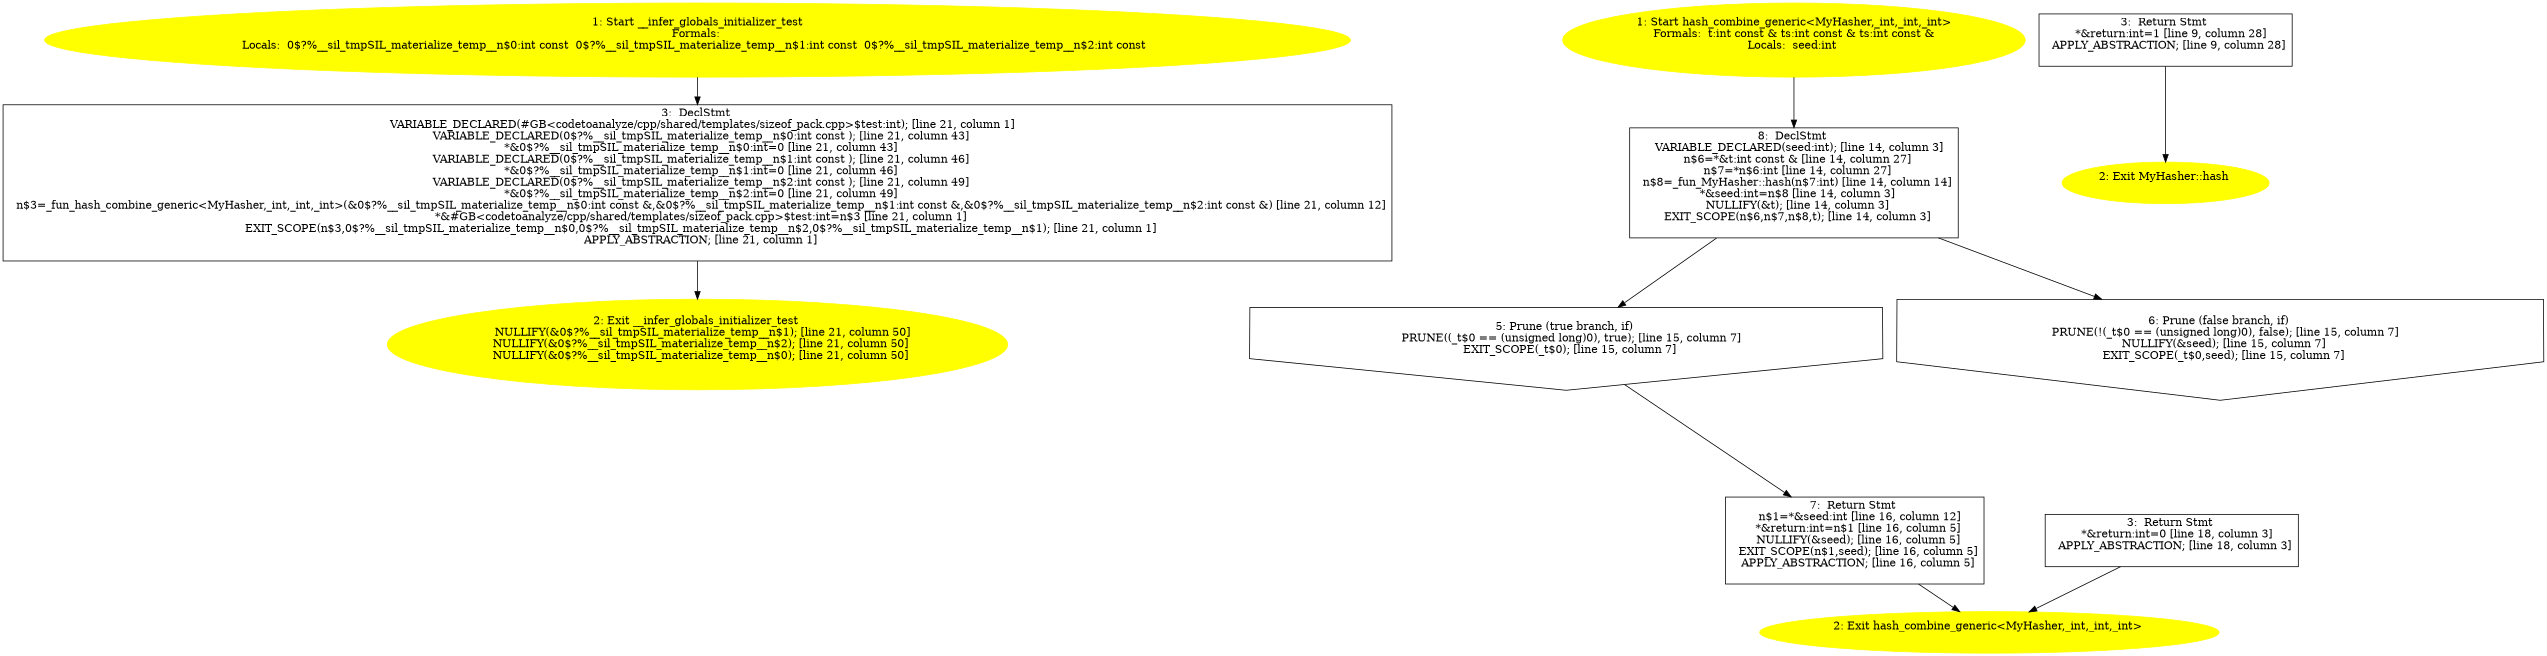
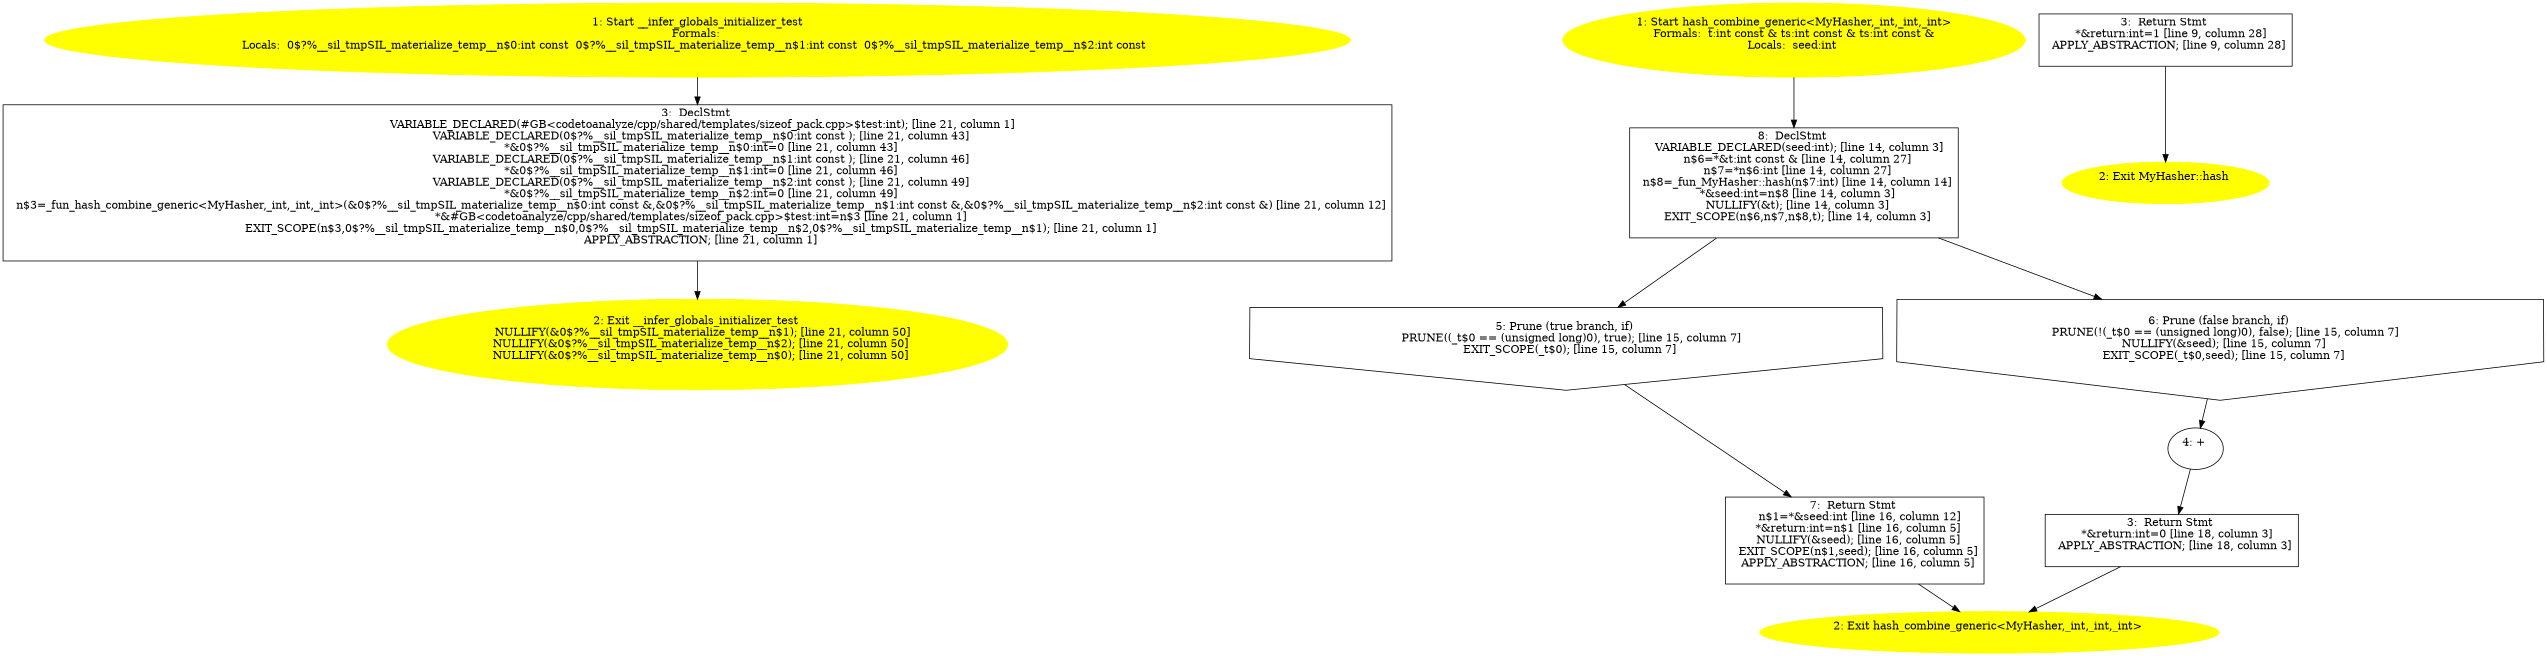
none -> (2196, 449)
